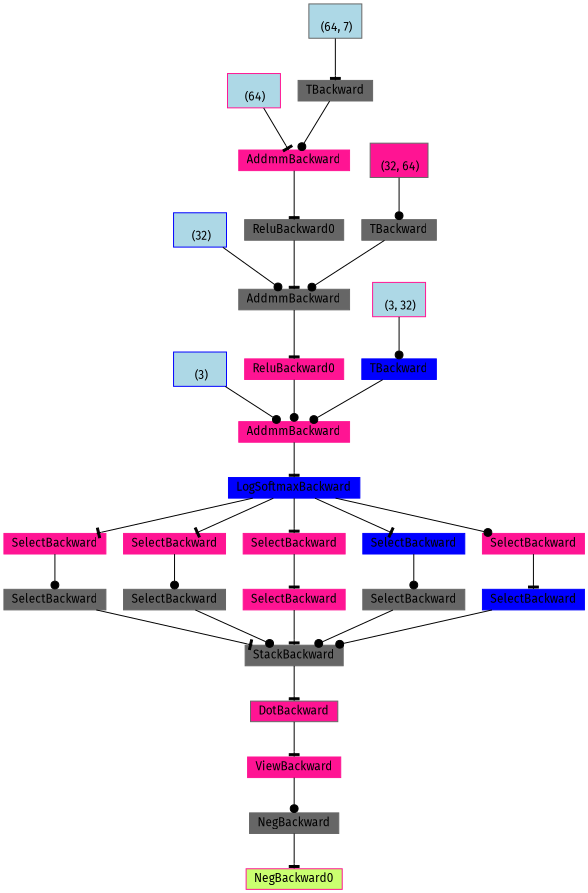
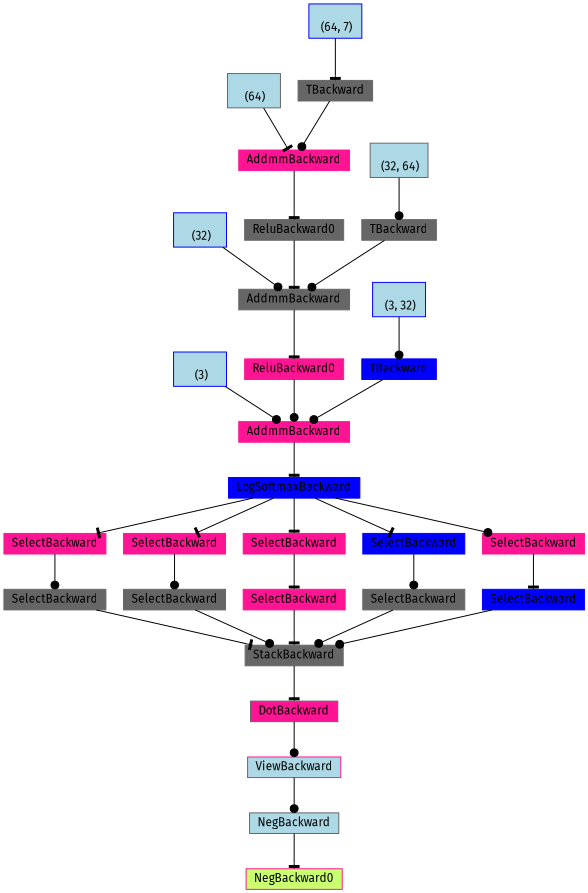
(335, 21) -> (335, 21)
(254, 91) -> (254, 91)
(399, 160) -> (399, 160)
(399, 300) -> (399, 300)
(294, 737) -> (294, 735)
(294, 767) -> (294, 767)
(294, 823) -> (294, 823)
